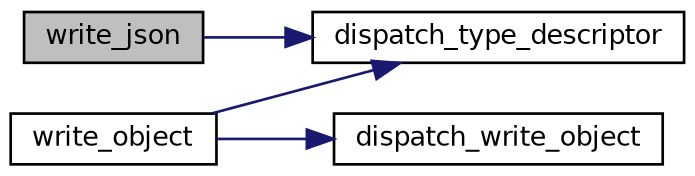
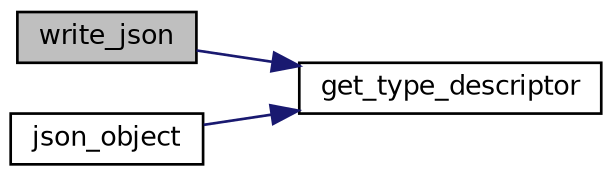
(498, 37) -> (450, 88)
(114, 139) -> (107, 139)
(498, 139) -> none
